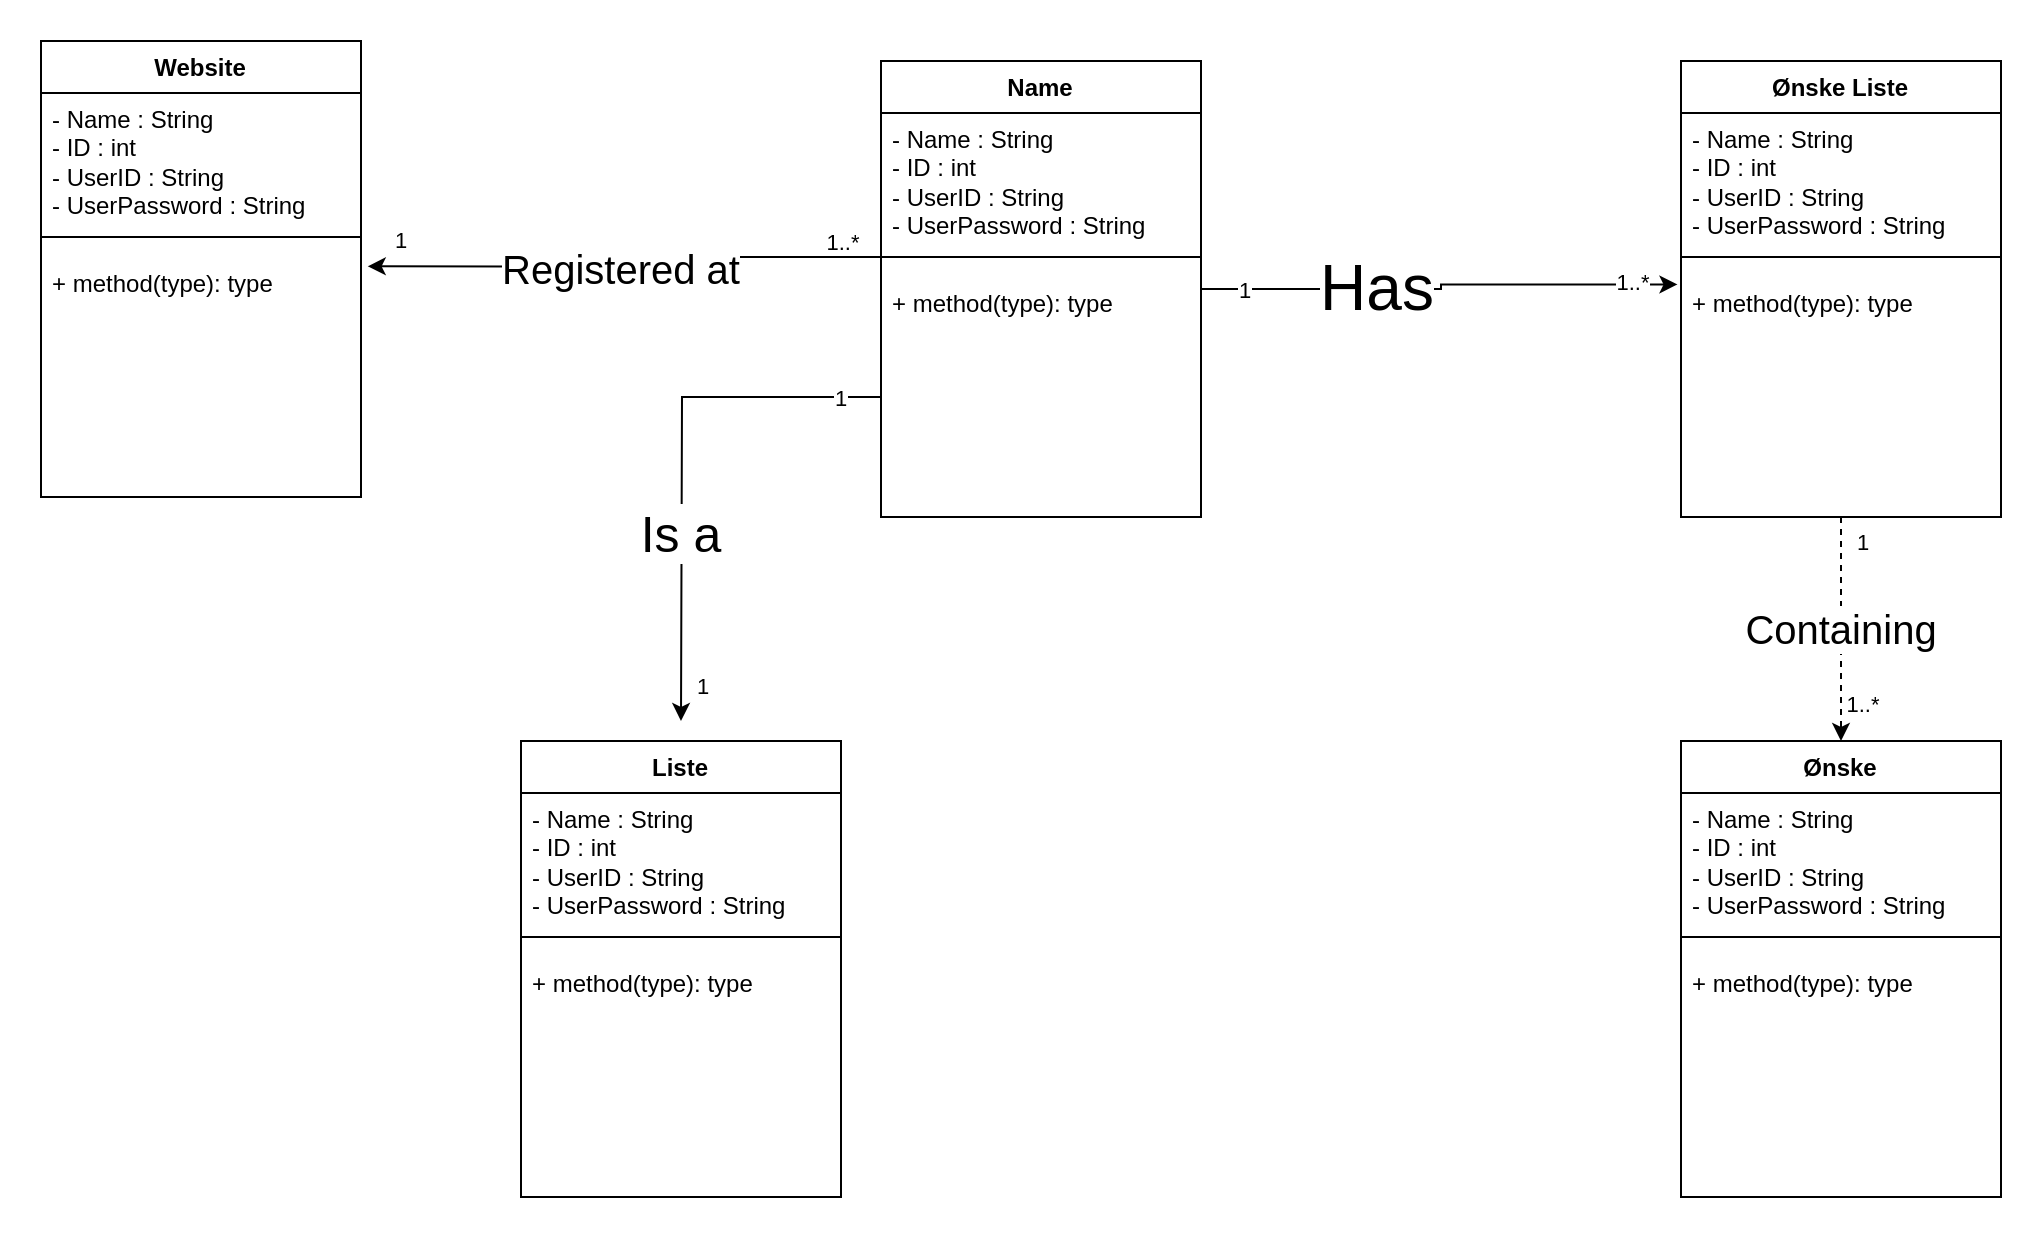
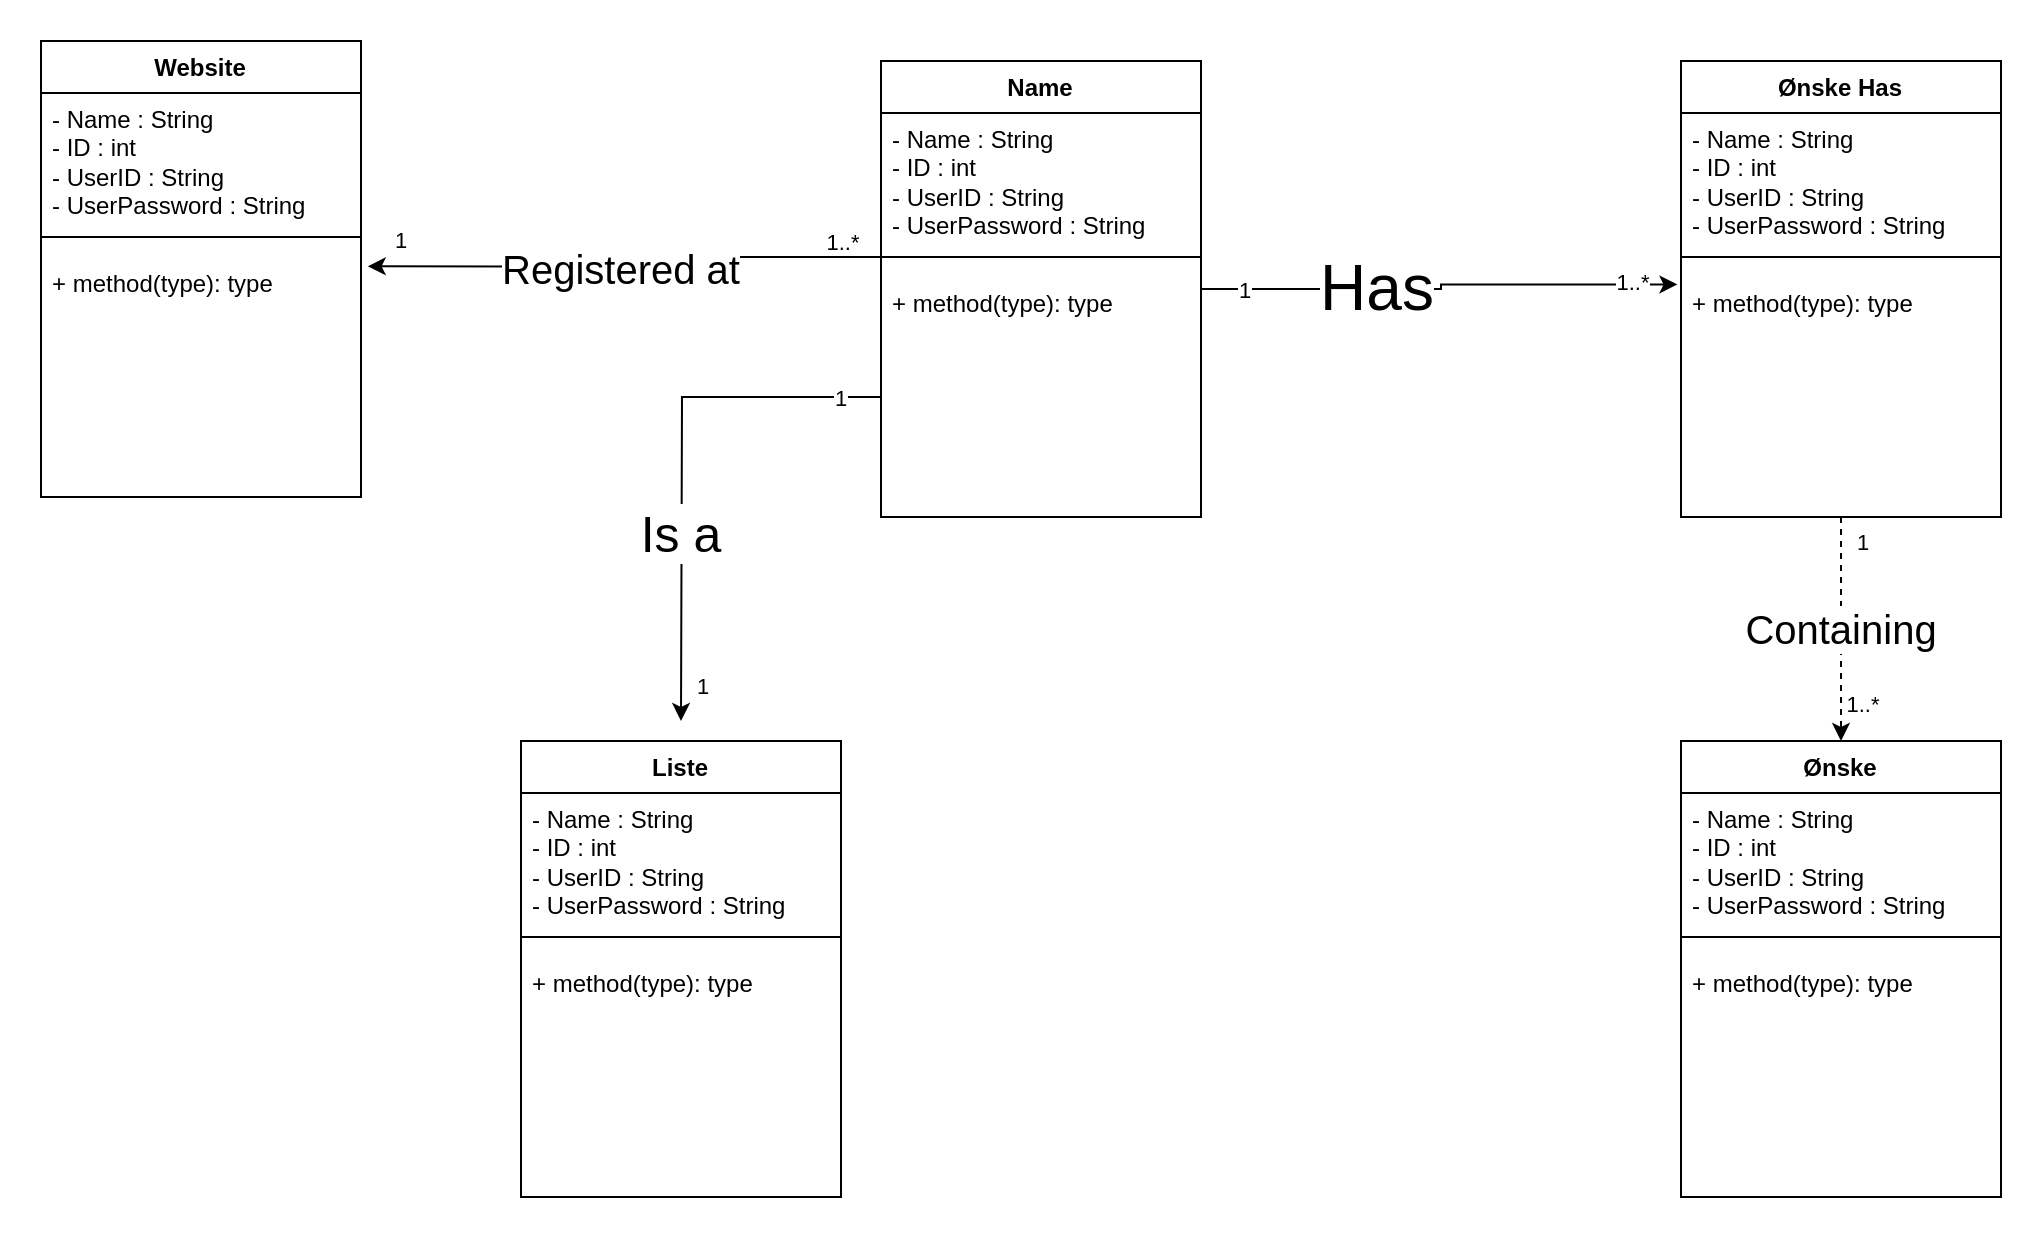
(1841, 89) -> (1841, 89)
